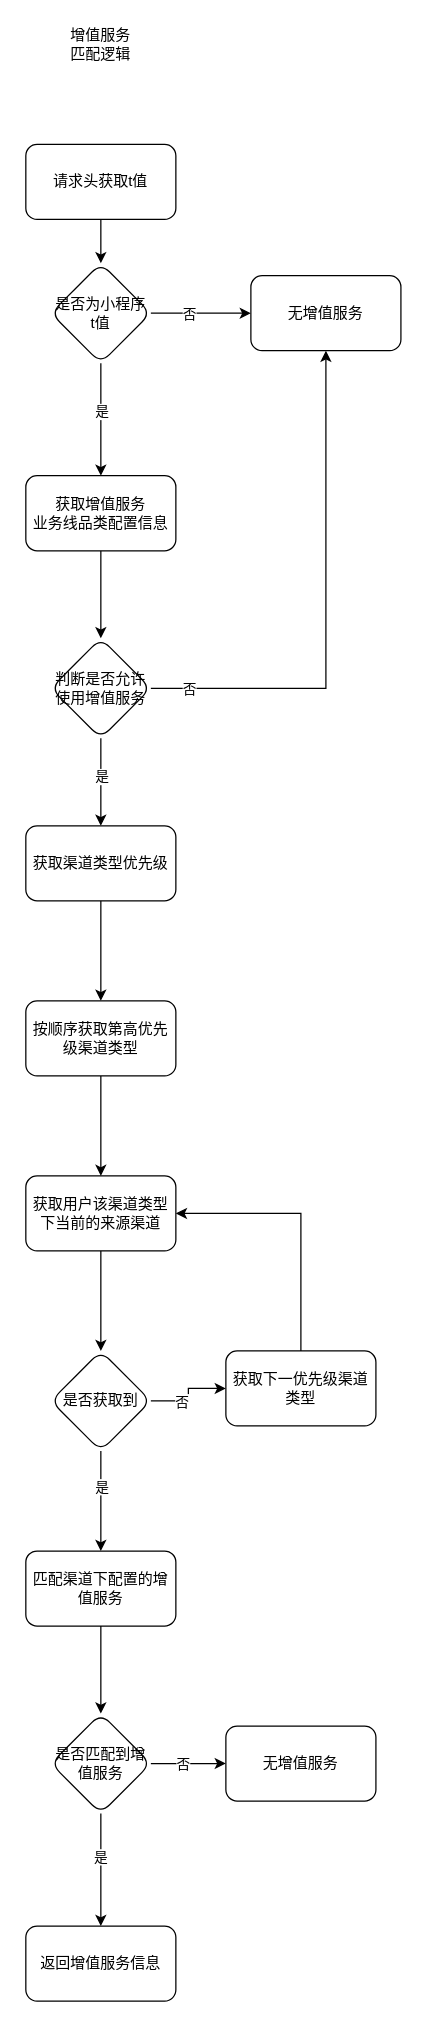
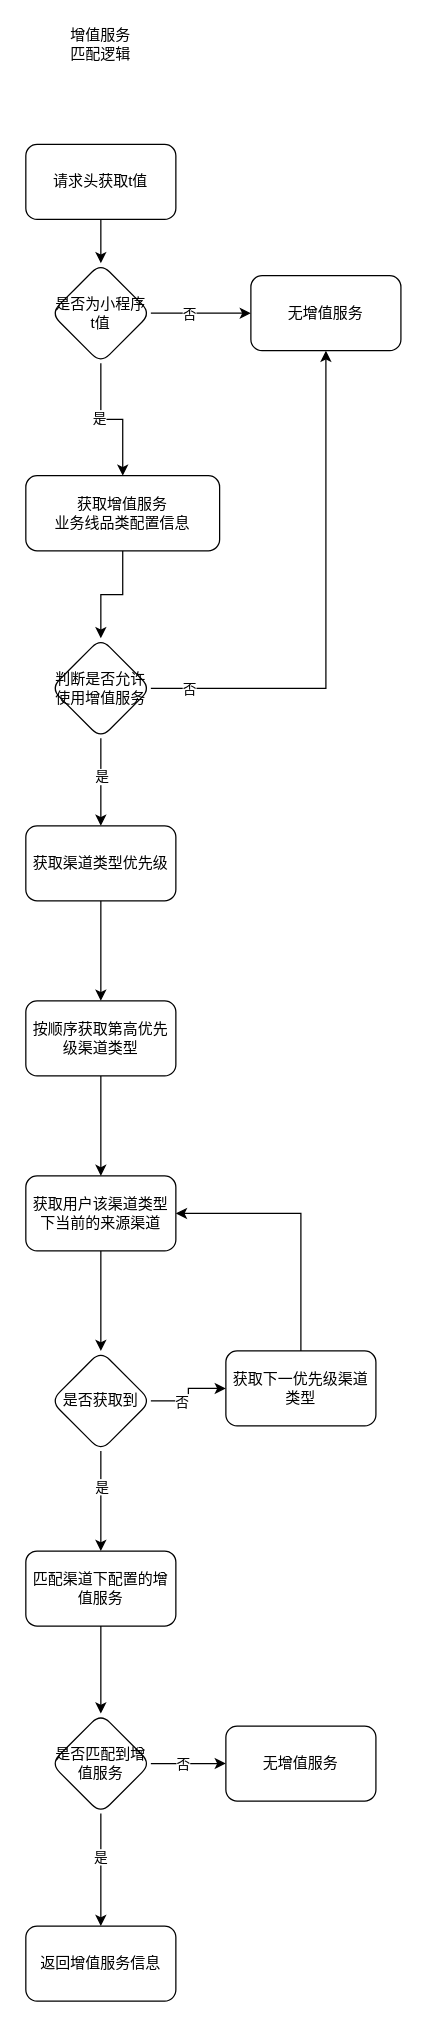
(101, 513) -> (123, 513)
